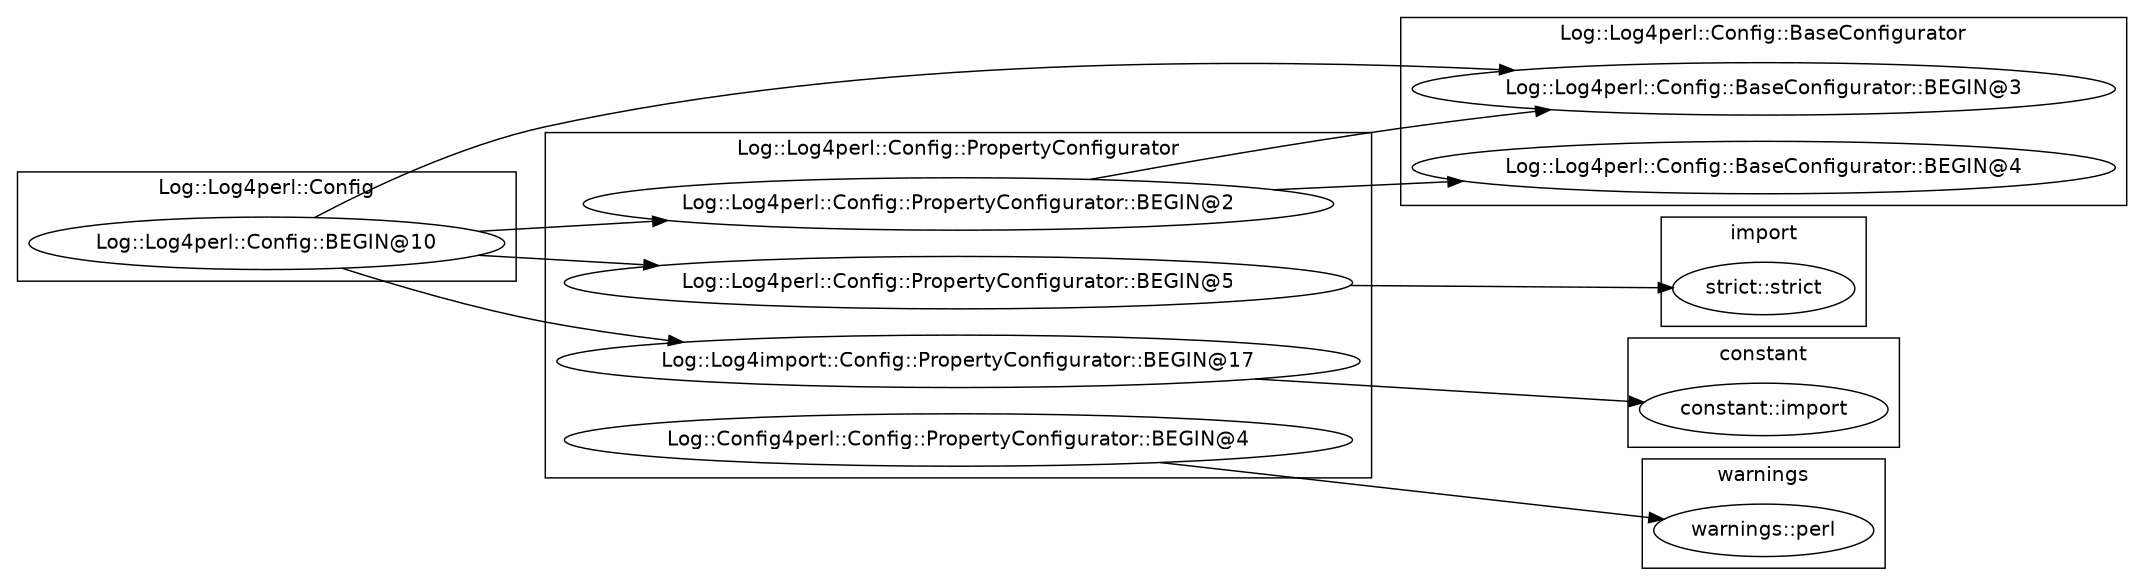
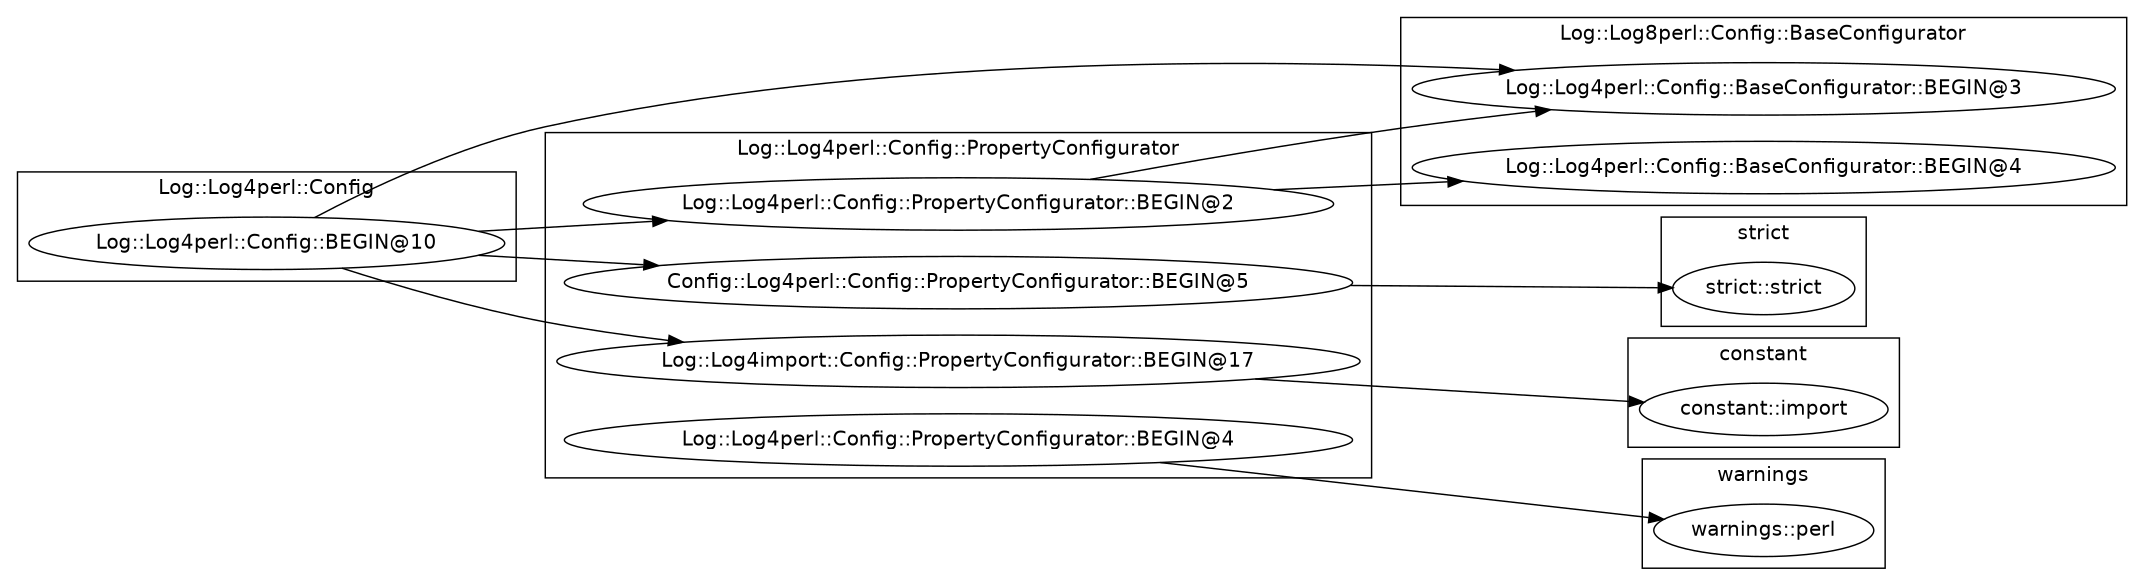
(1764, 34) -> (1764, 34)
(1764, 234) -> (1764, 234)
(958, 283) -> (958, 283)
(958, 440) -> (958, 440)
